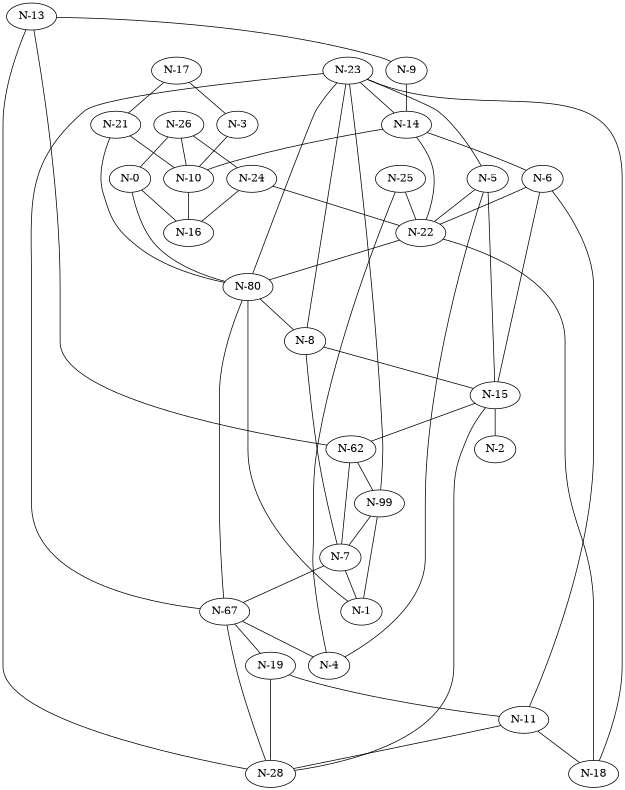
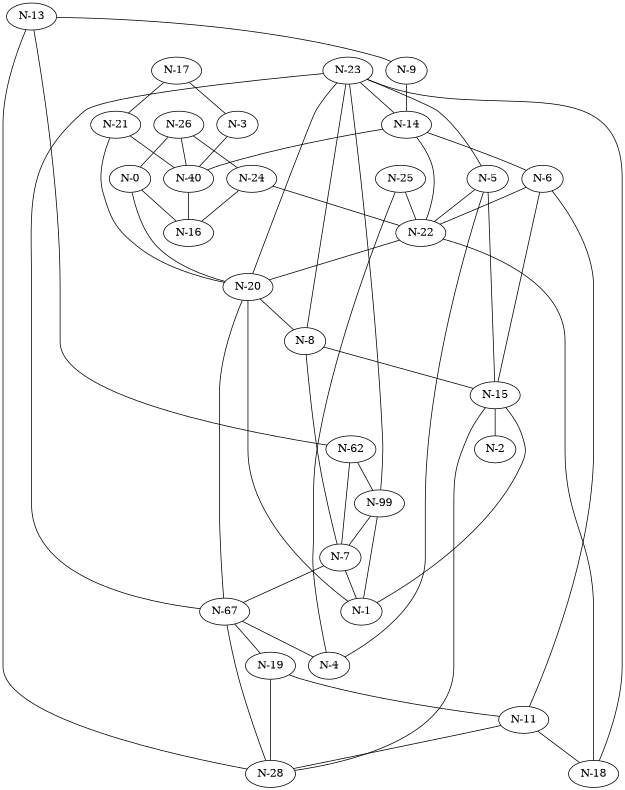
(189, 179) -> (189, 179)
(248, 287) -> (248, 287)
(423, 422) -> (482, 522)
